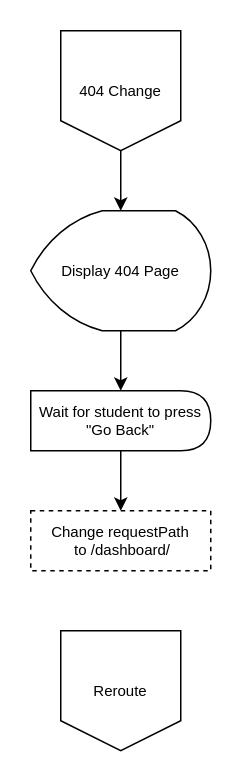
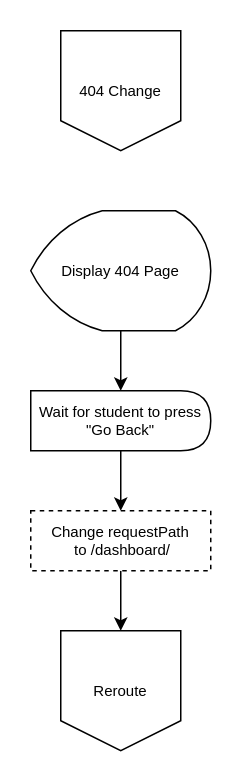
(121, 176) -> none
none -> (121, 596)
